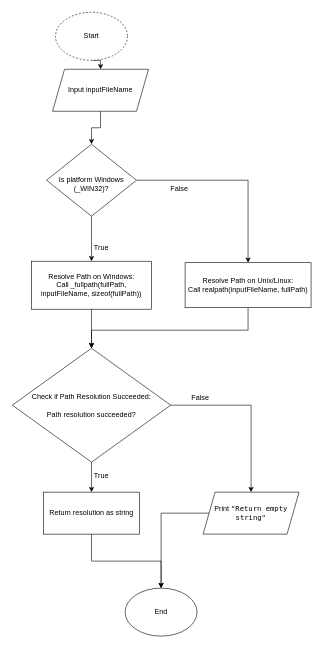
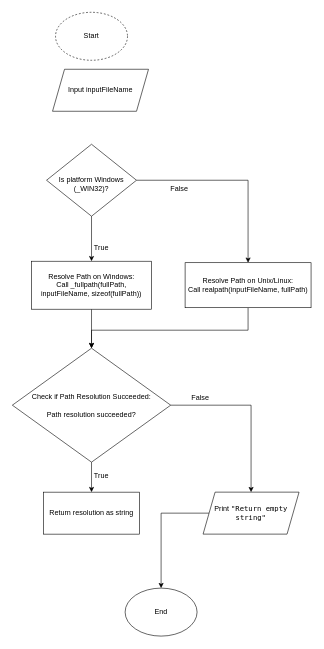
(101, 61) -> none
(98, 128) -> none
(112, 561) -> none
